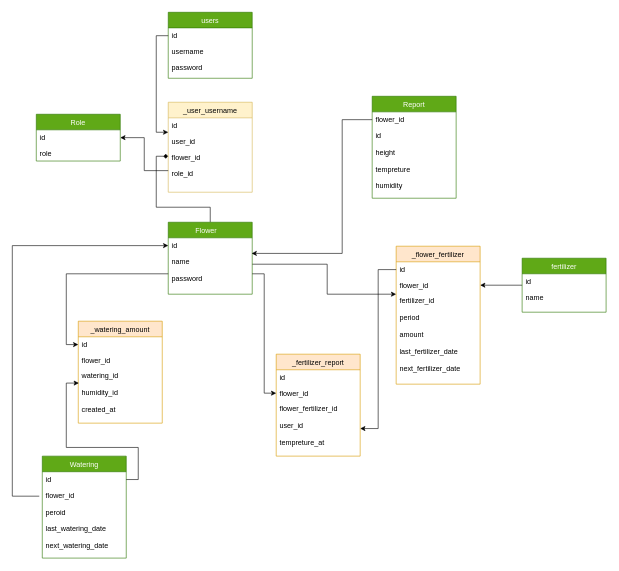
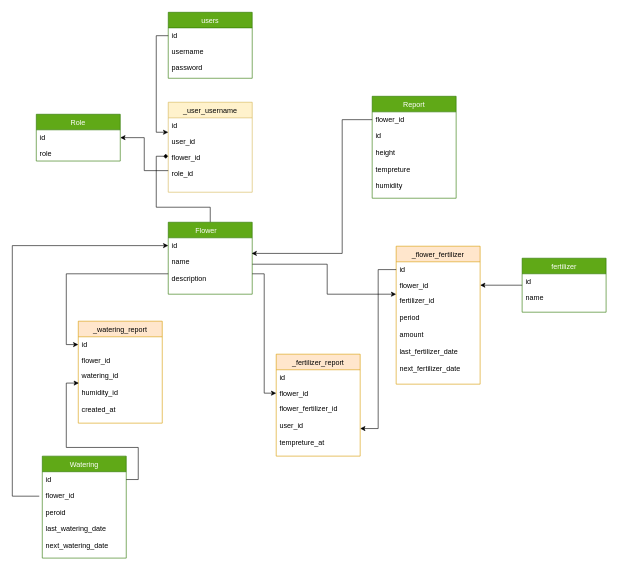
(180, 262) -> (180, 262)
(120, 329) -> (120, 329)
